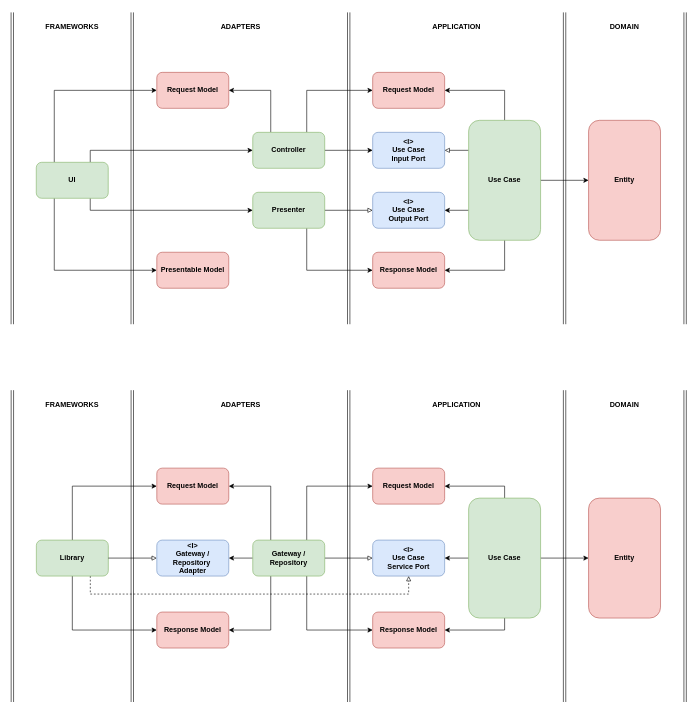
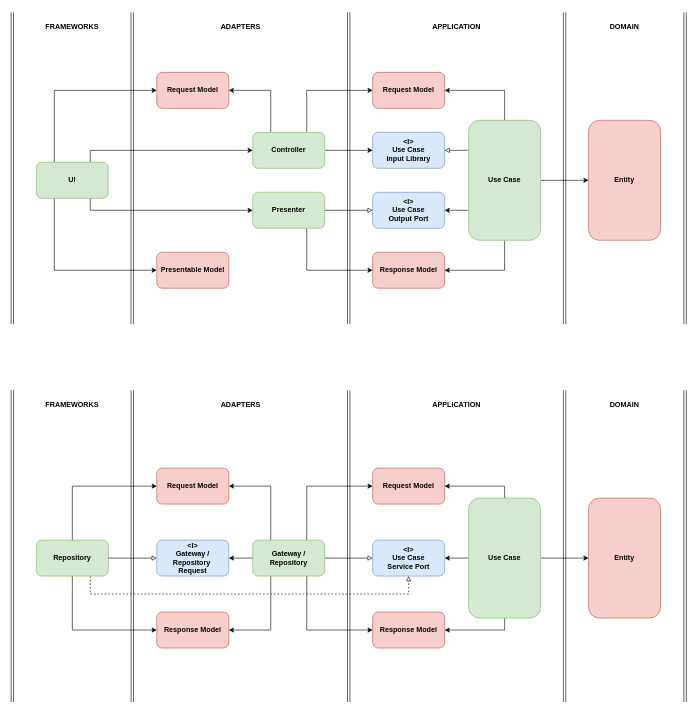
(409, 150) -> (409, 150)
(72, 558) -> (72, 558)
(193, 558) -> (193, 558)
